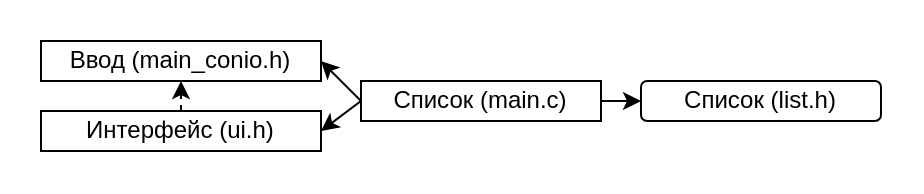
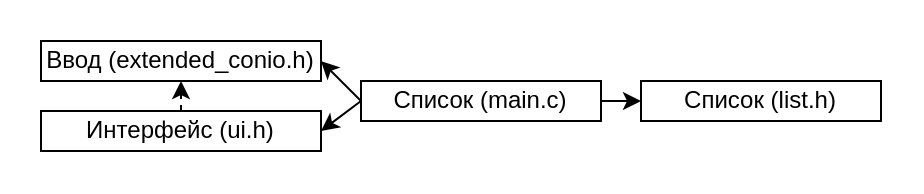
(181, 61) -> (181, 61)
(761, 101) -> (761, 101)
